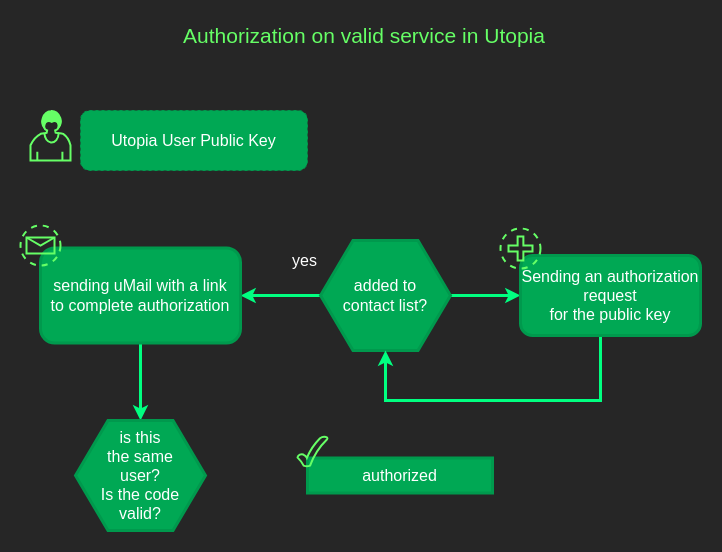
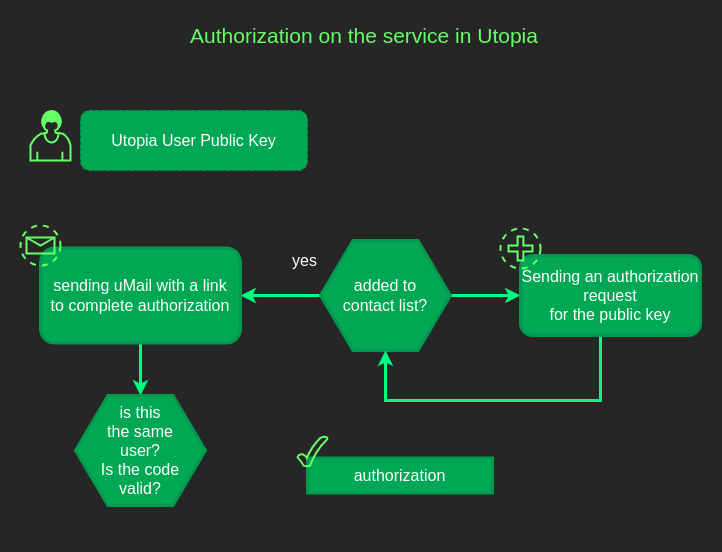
(365, 36) -> (365, 36)
(141, 476) -> (141, 451)
(400, 476) -> (400, 476)
